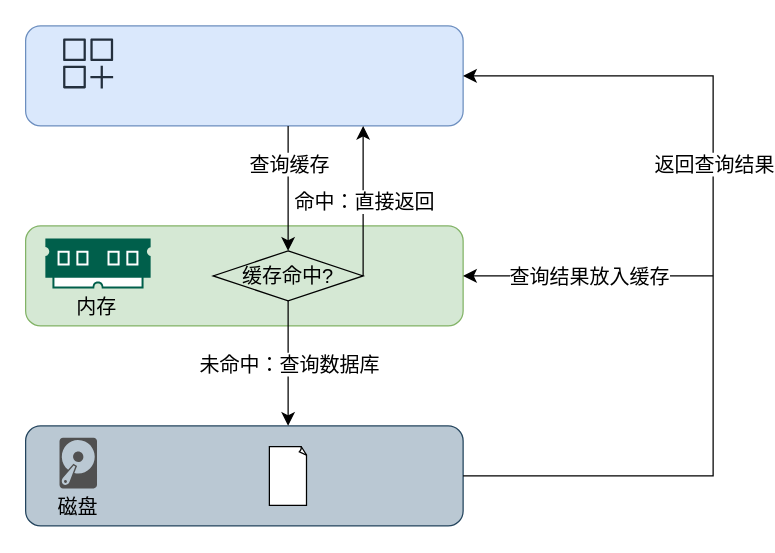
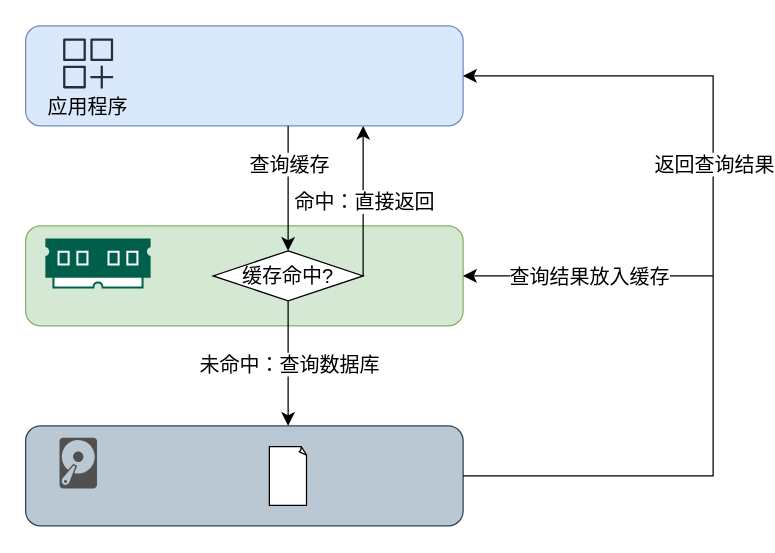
none -> (88, 107)
(288, 276) -> (288, 276)
(97, 307) -> none
(78, 507) -> none
